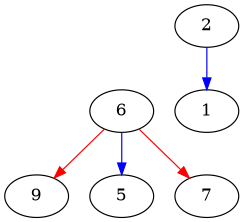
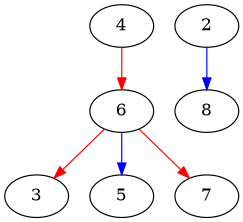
none -> (122, 26)
(207, 111) -> (207, 111)
(37, 196) -> (37, 196)
